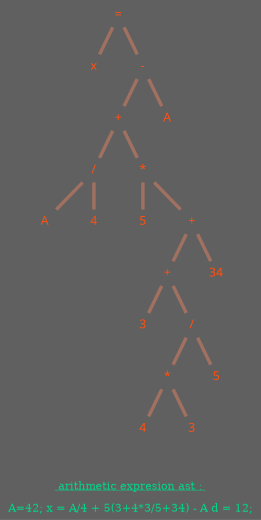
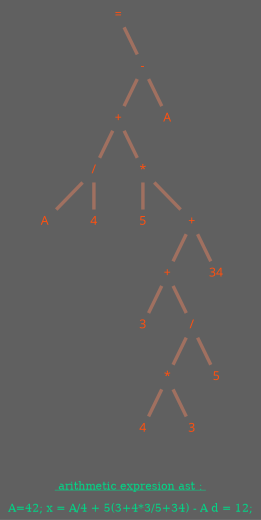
(94, 67) -> none
